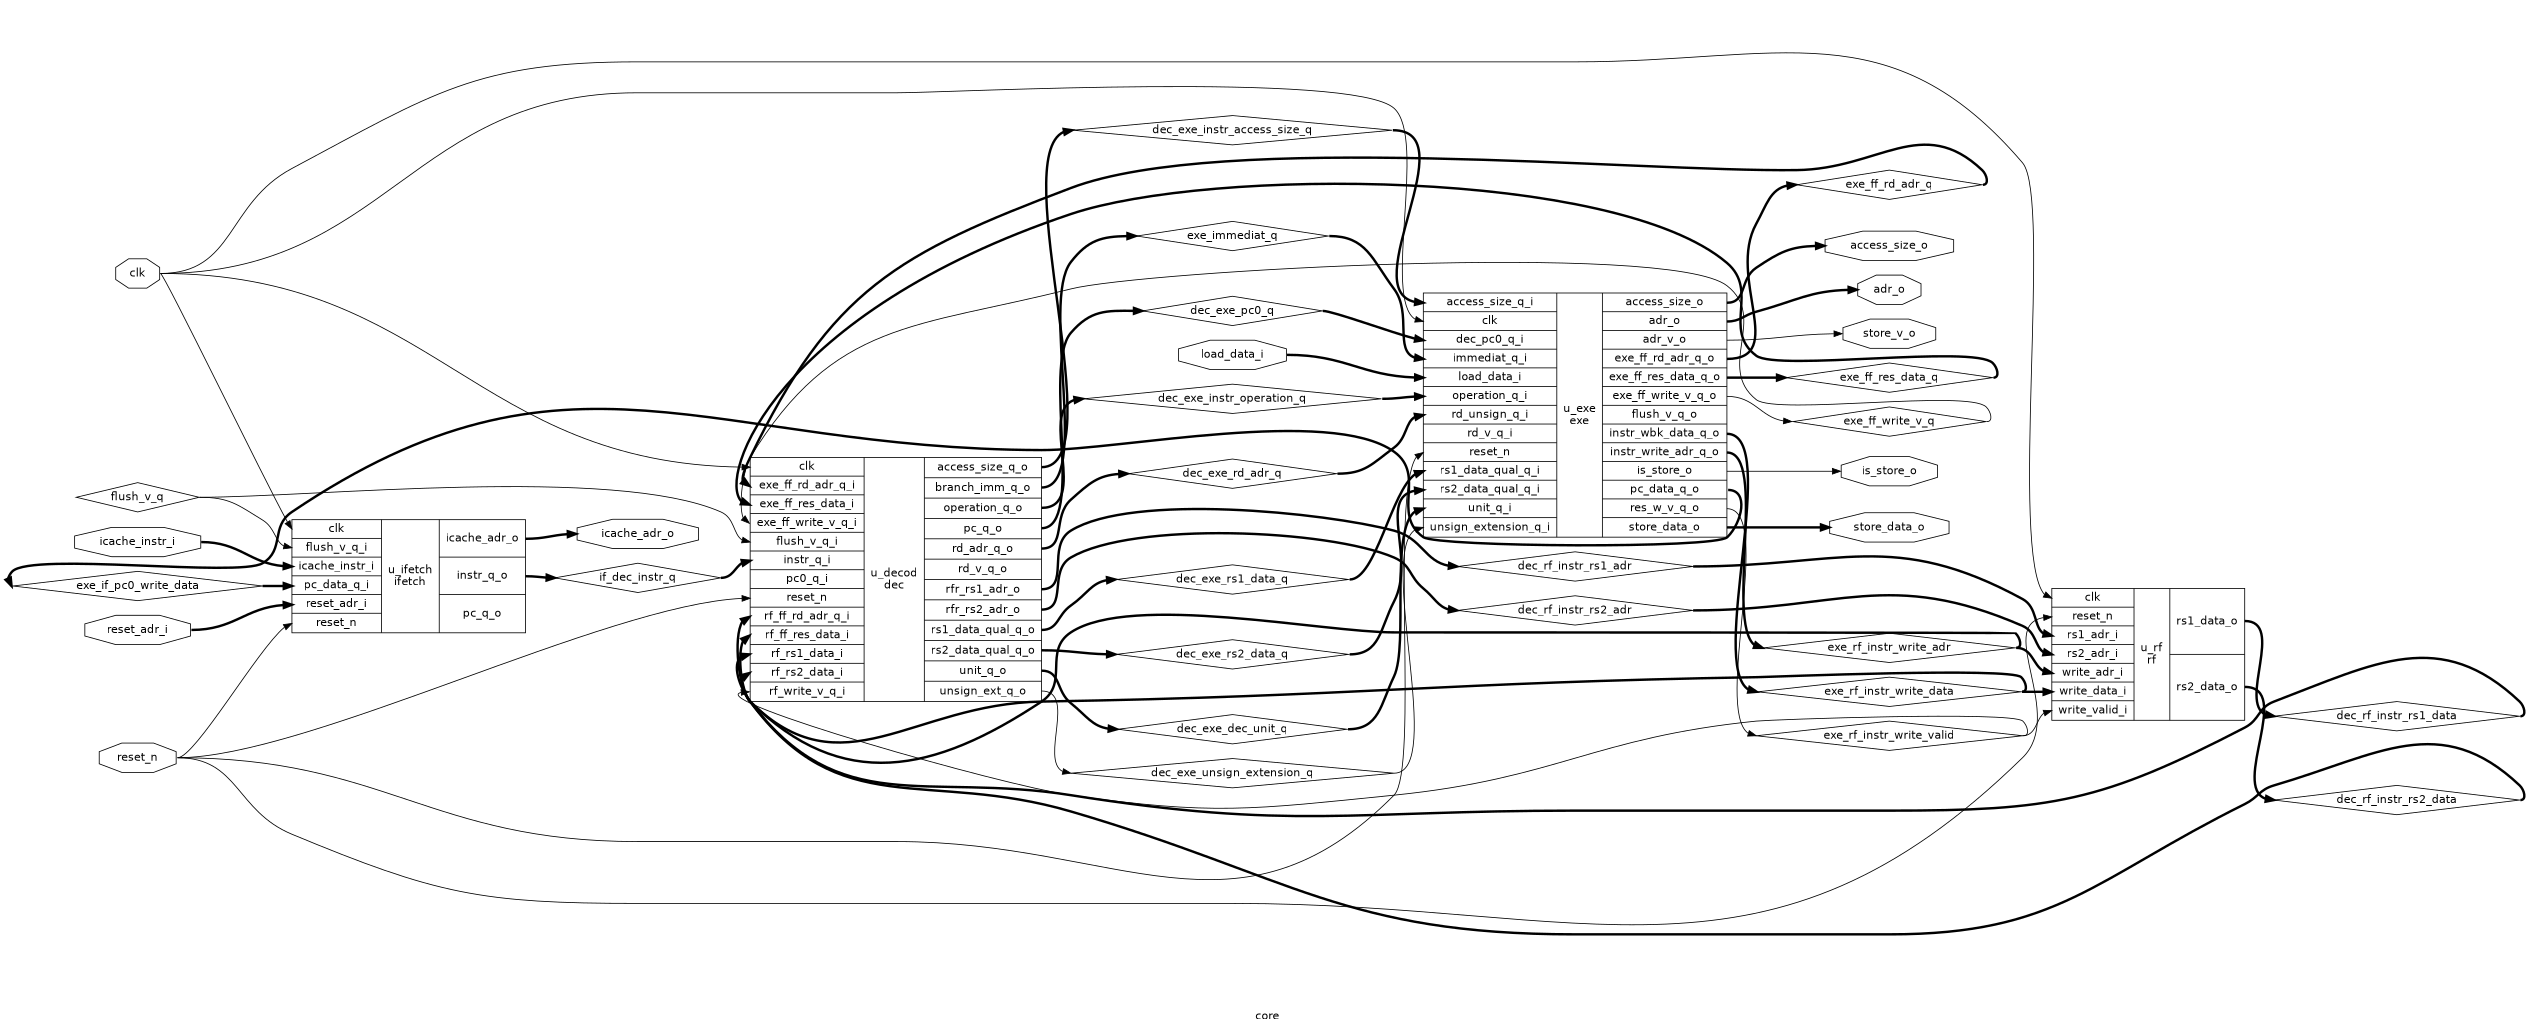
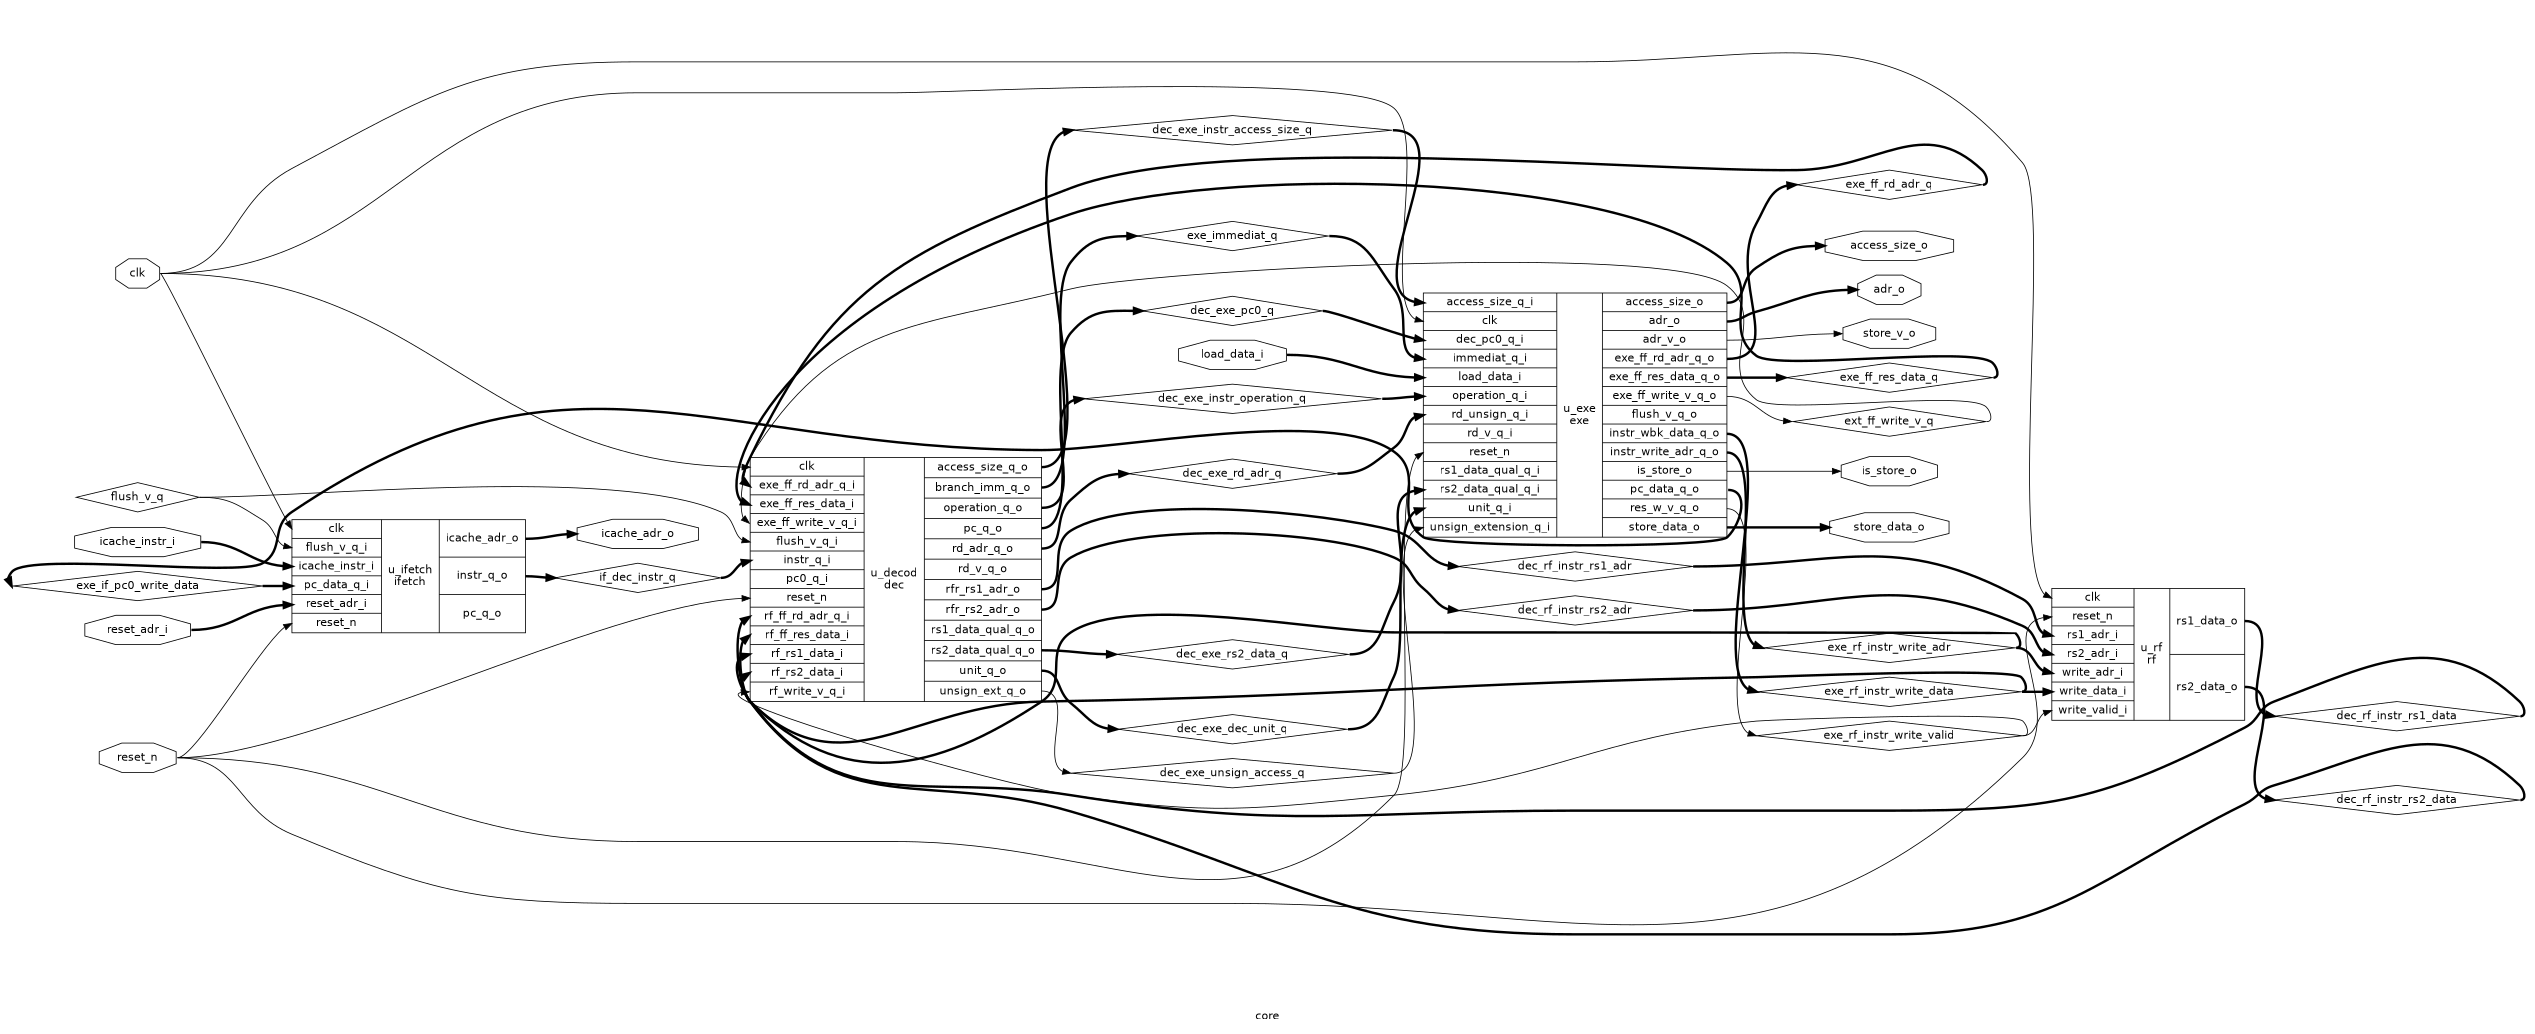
(1889, 422) -> (1889, 422)
(1232, 579) -> none
(1232, 773) -> (1232, 773)
